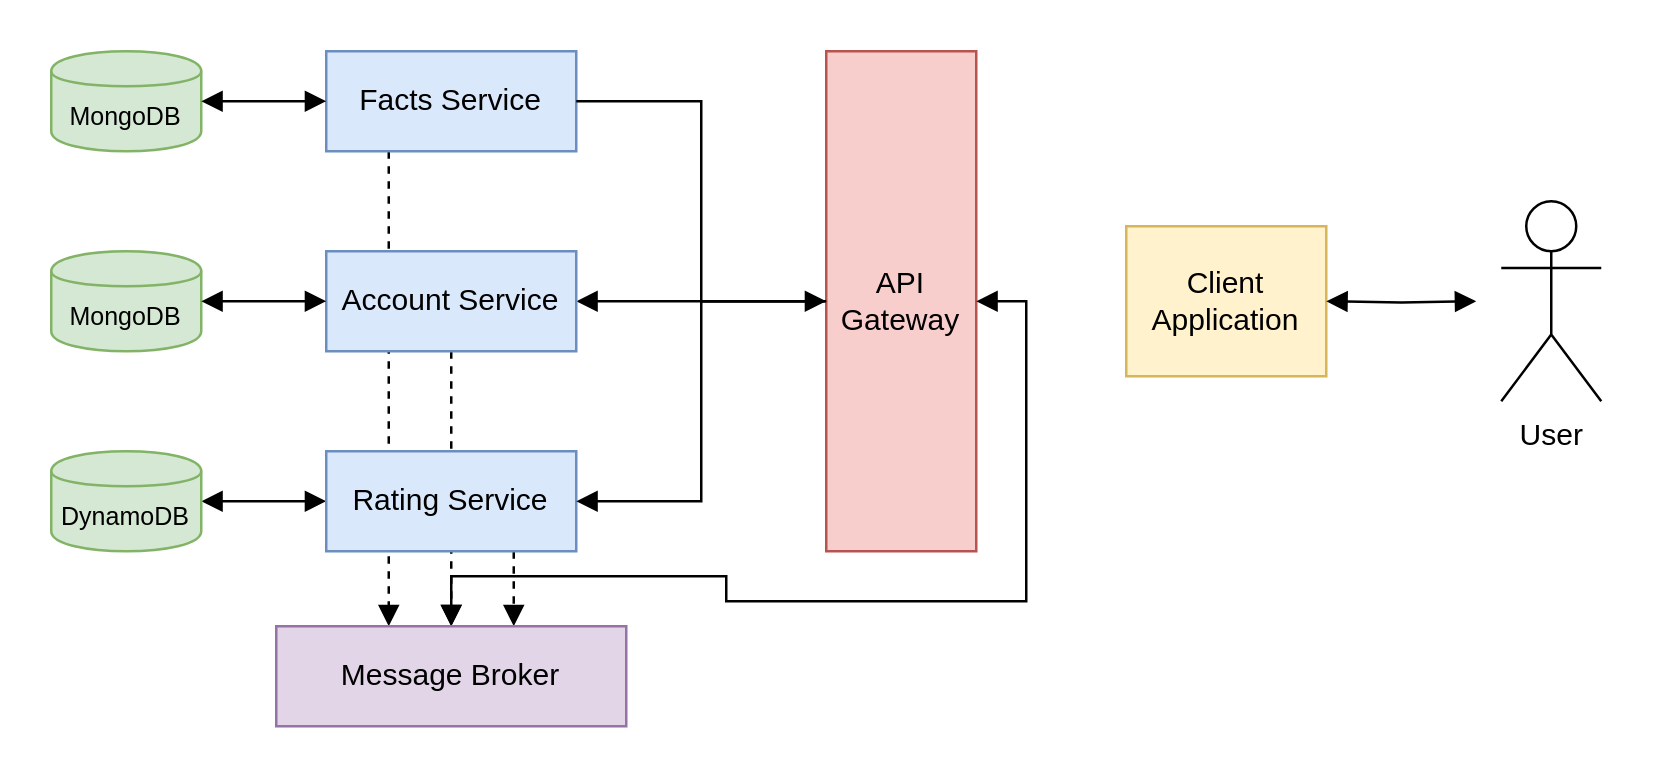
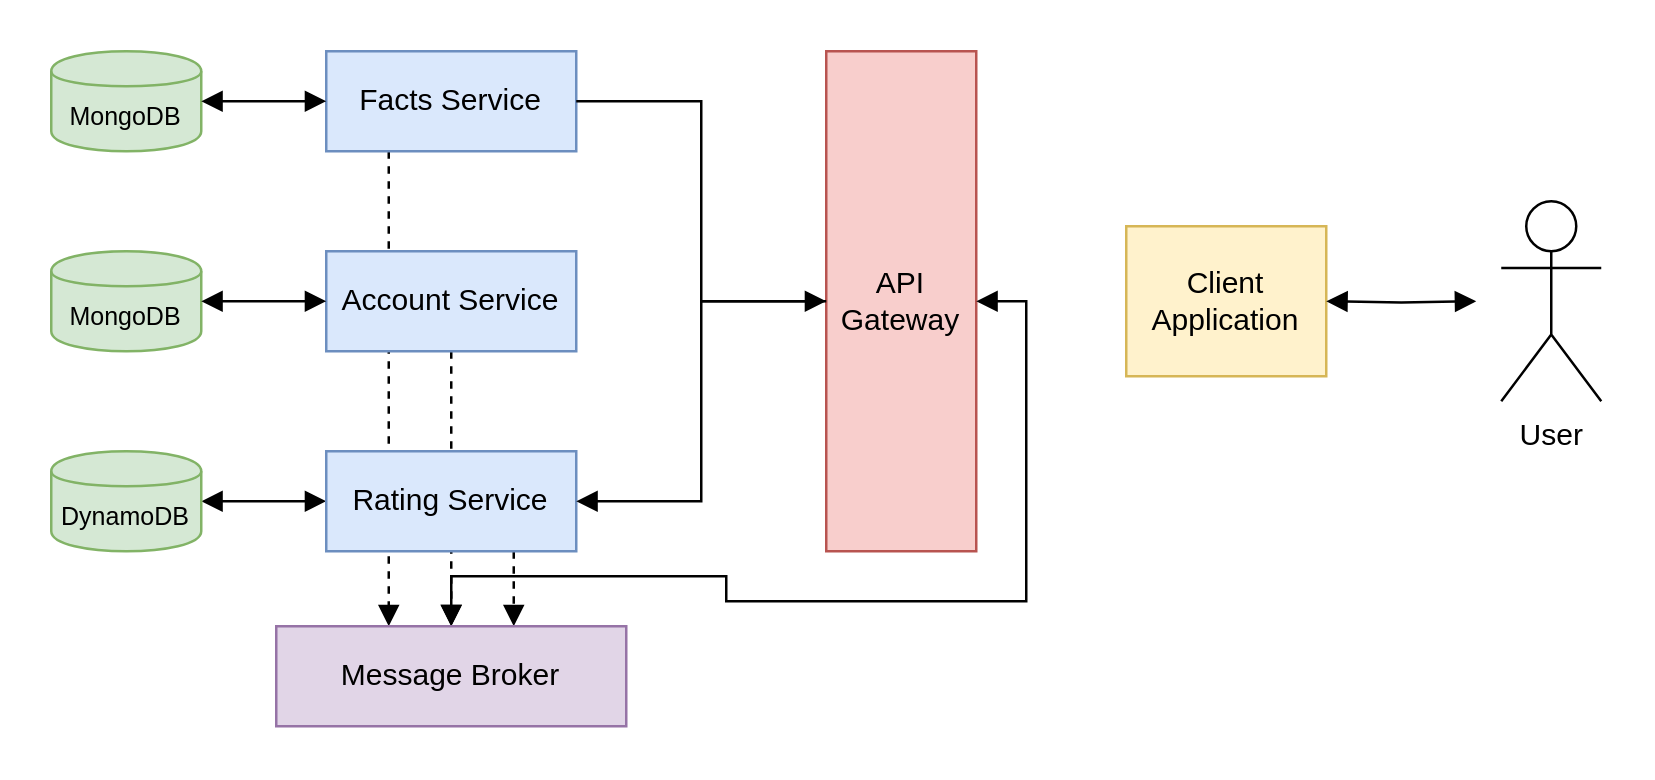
(647, 301) -> none
